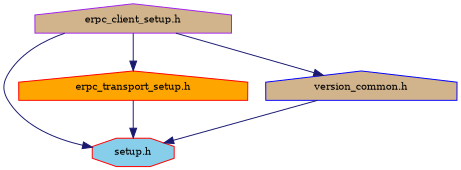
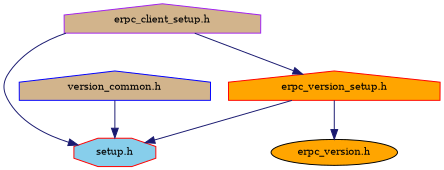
(245, 53) -> none
(133, 87) -> (334, 87)
none -> (334, 152)
